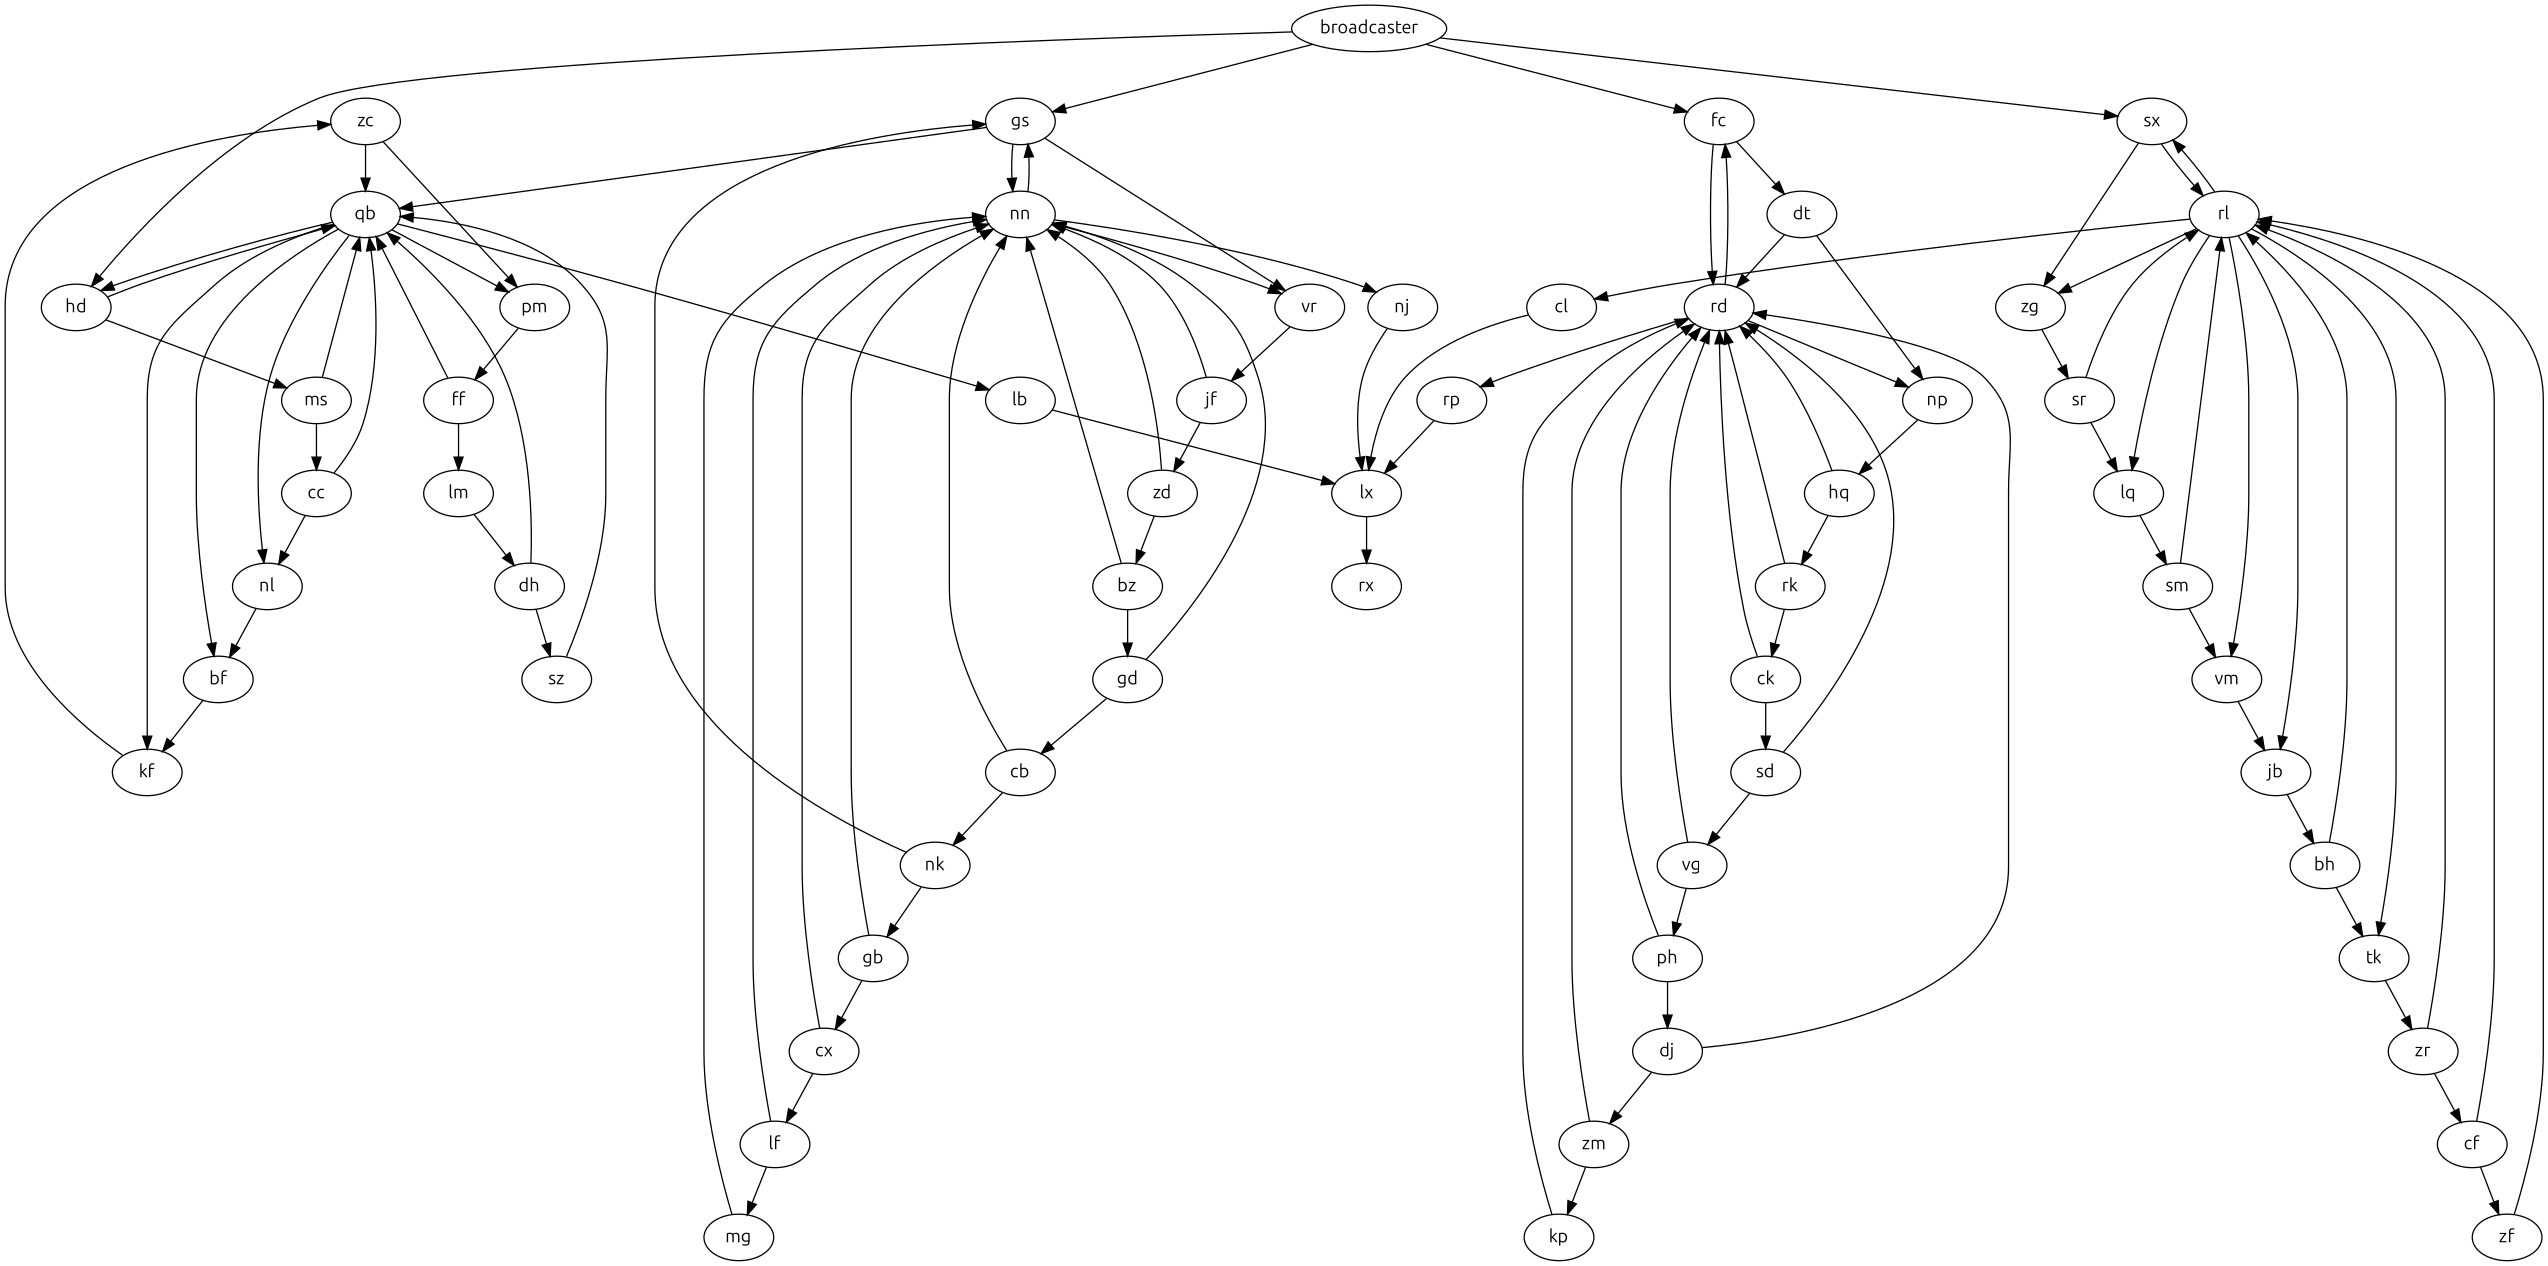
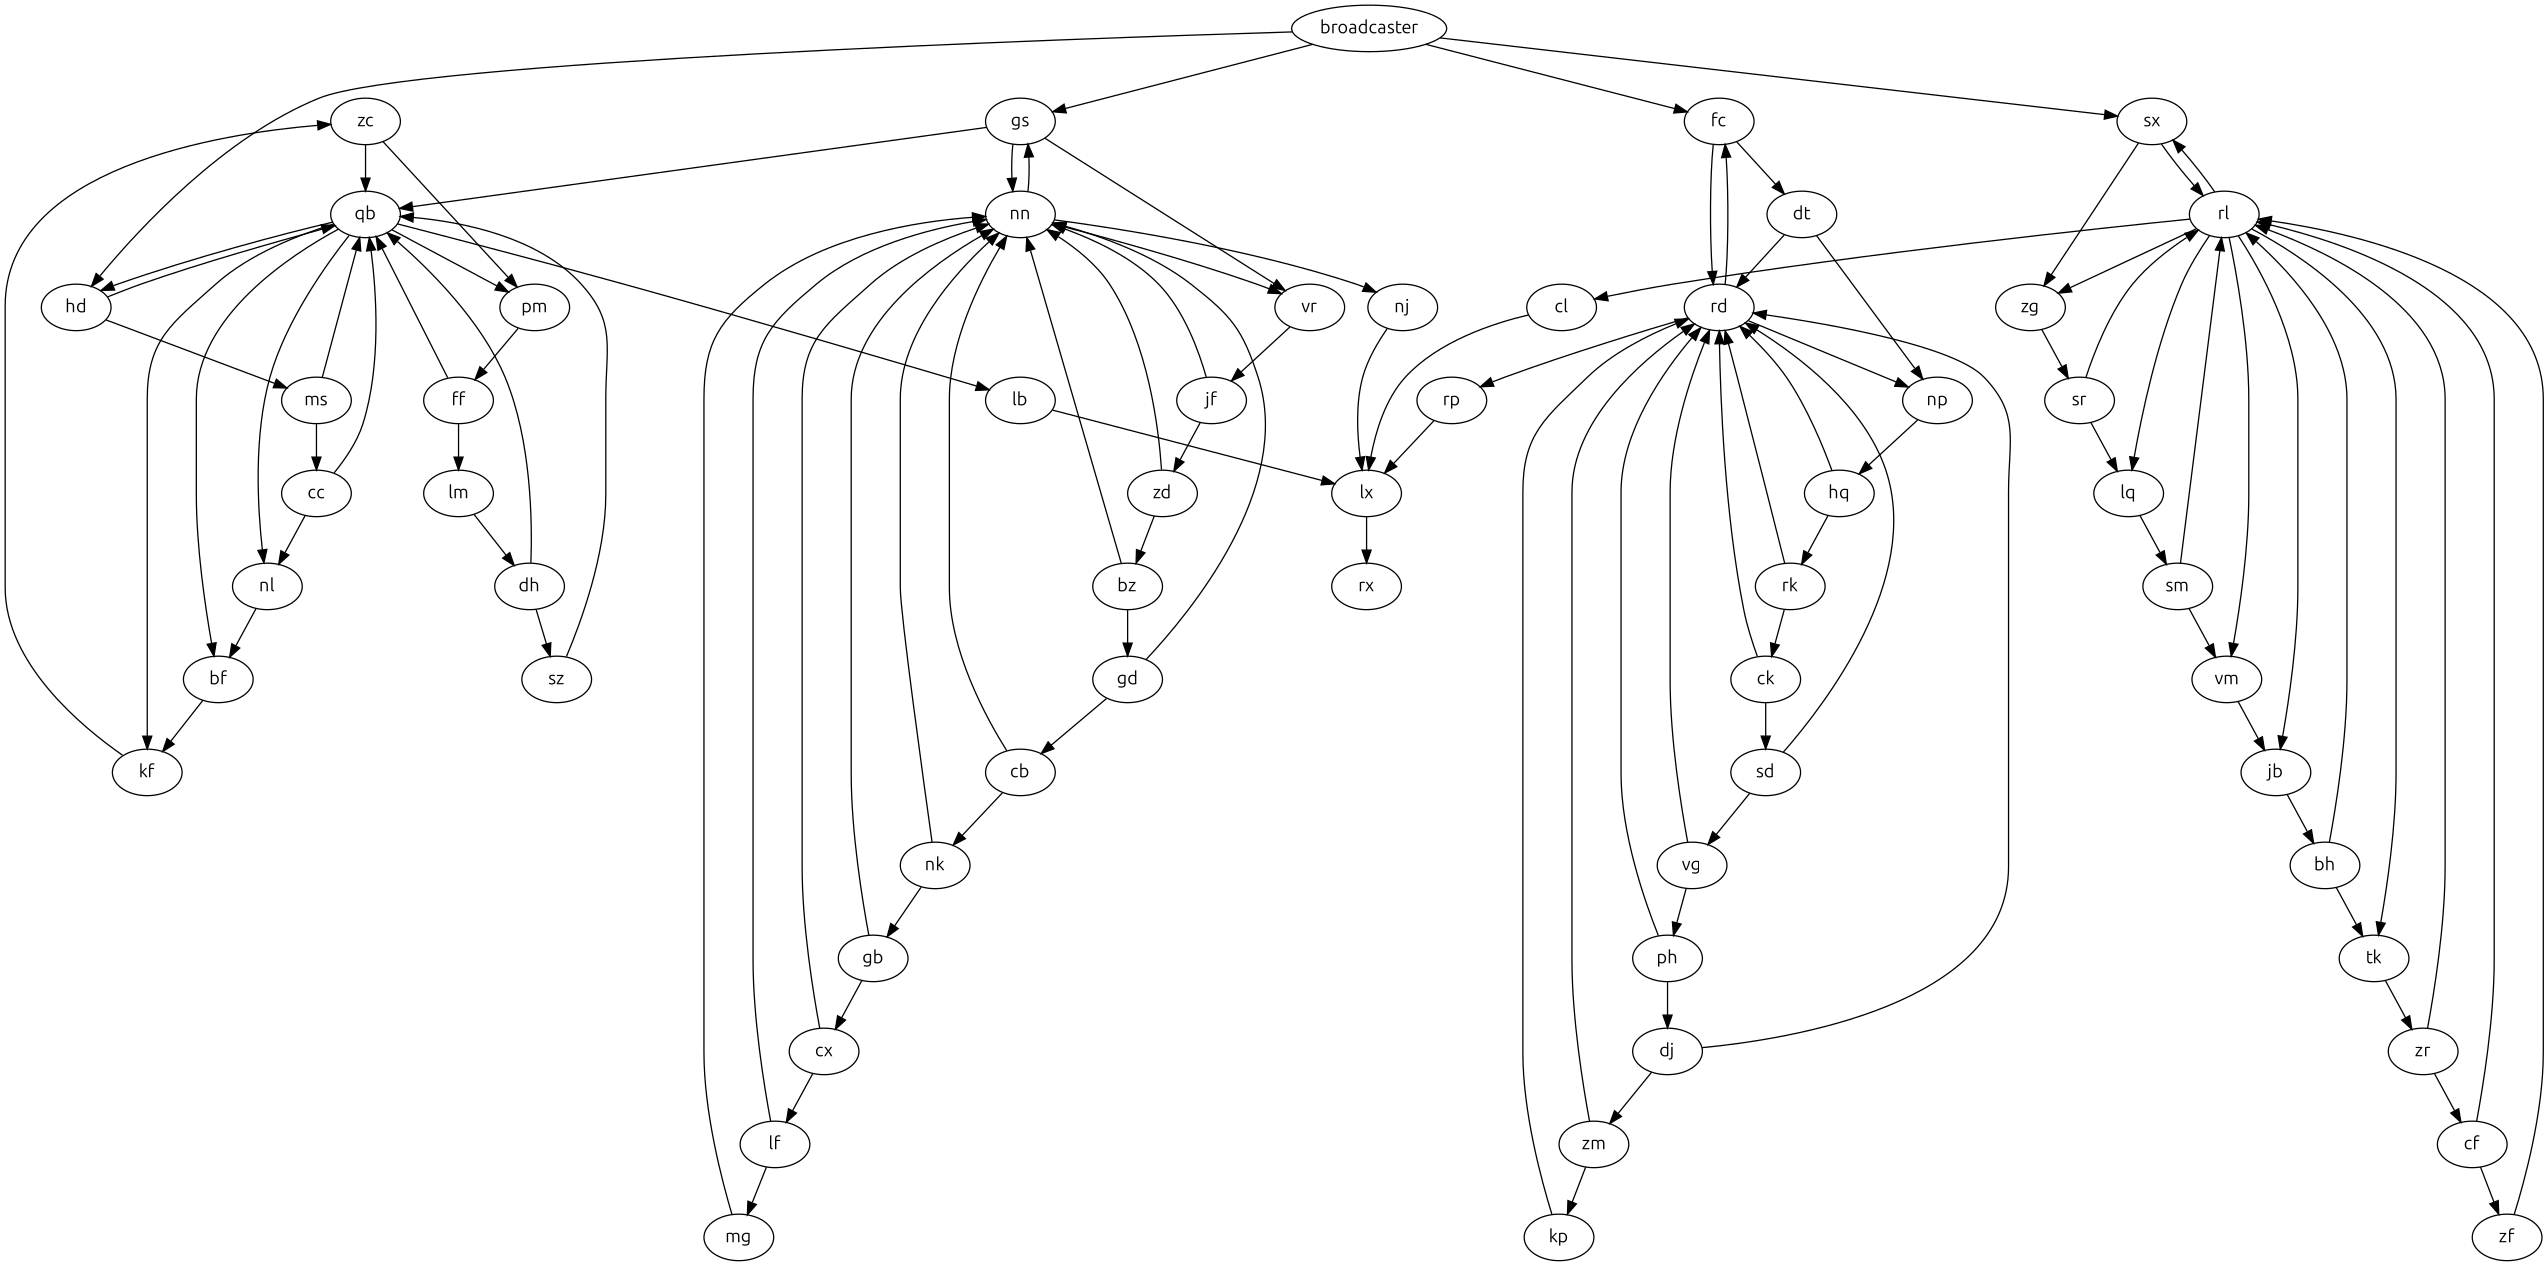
(655, 440) -> (900, 529)
